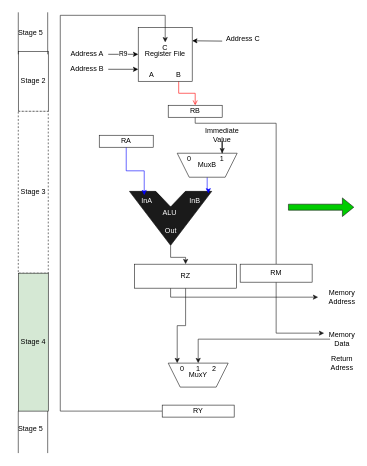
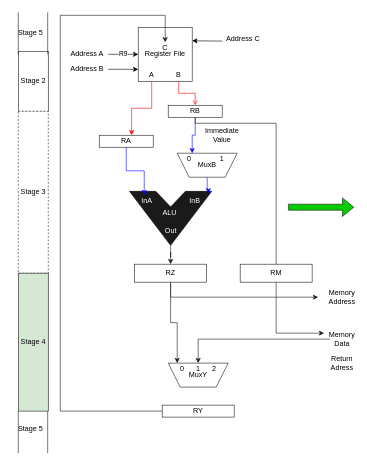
none -> (132, 119)
none -> (192, 135)
(222, 149) -> none
(186, 276) -> (171, 273)
